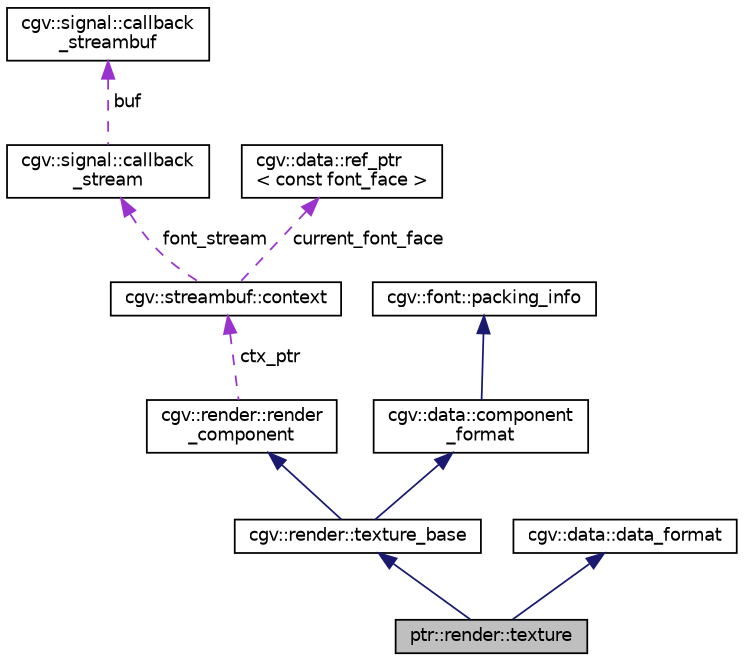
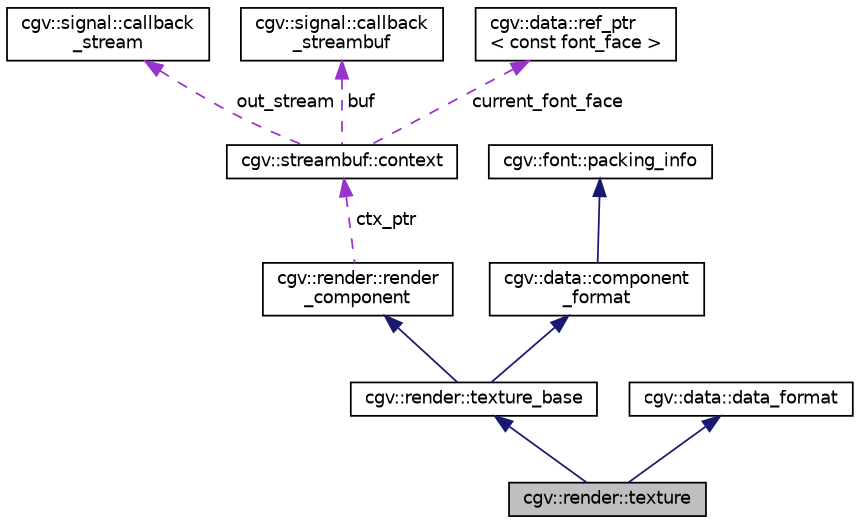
(108, 112) -> (342, 112)
(213, 240) -> (283, 103)
(491, 637) -> (608, 499)
